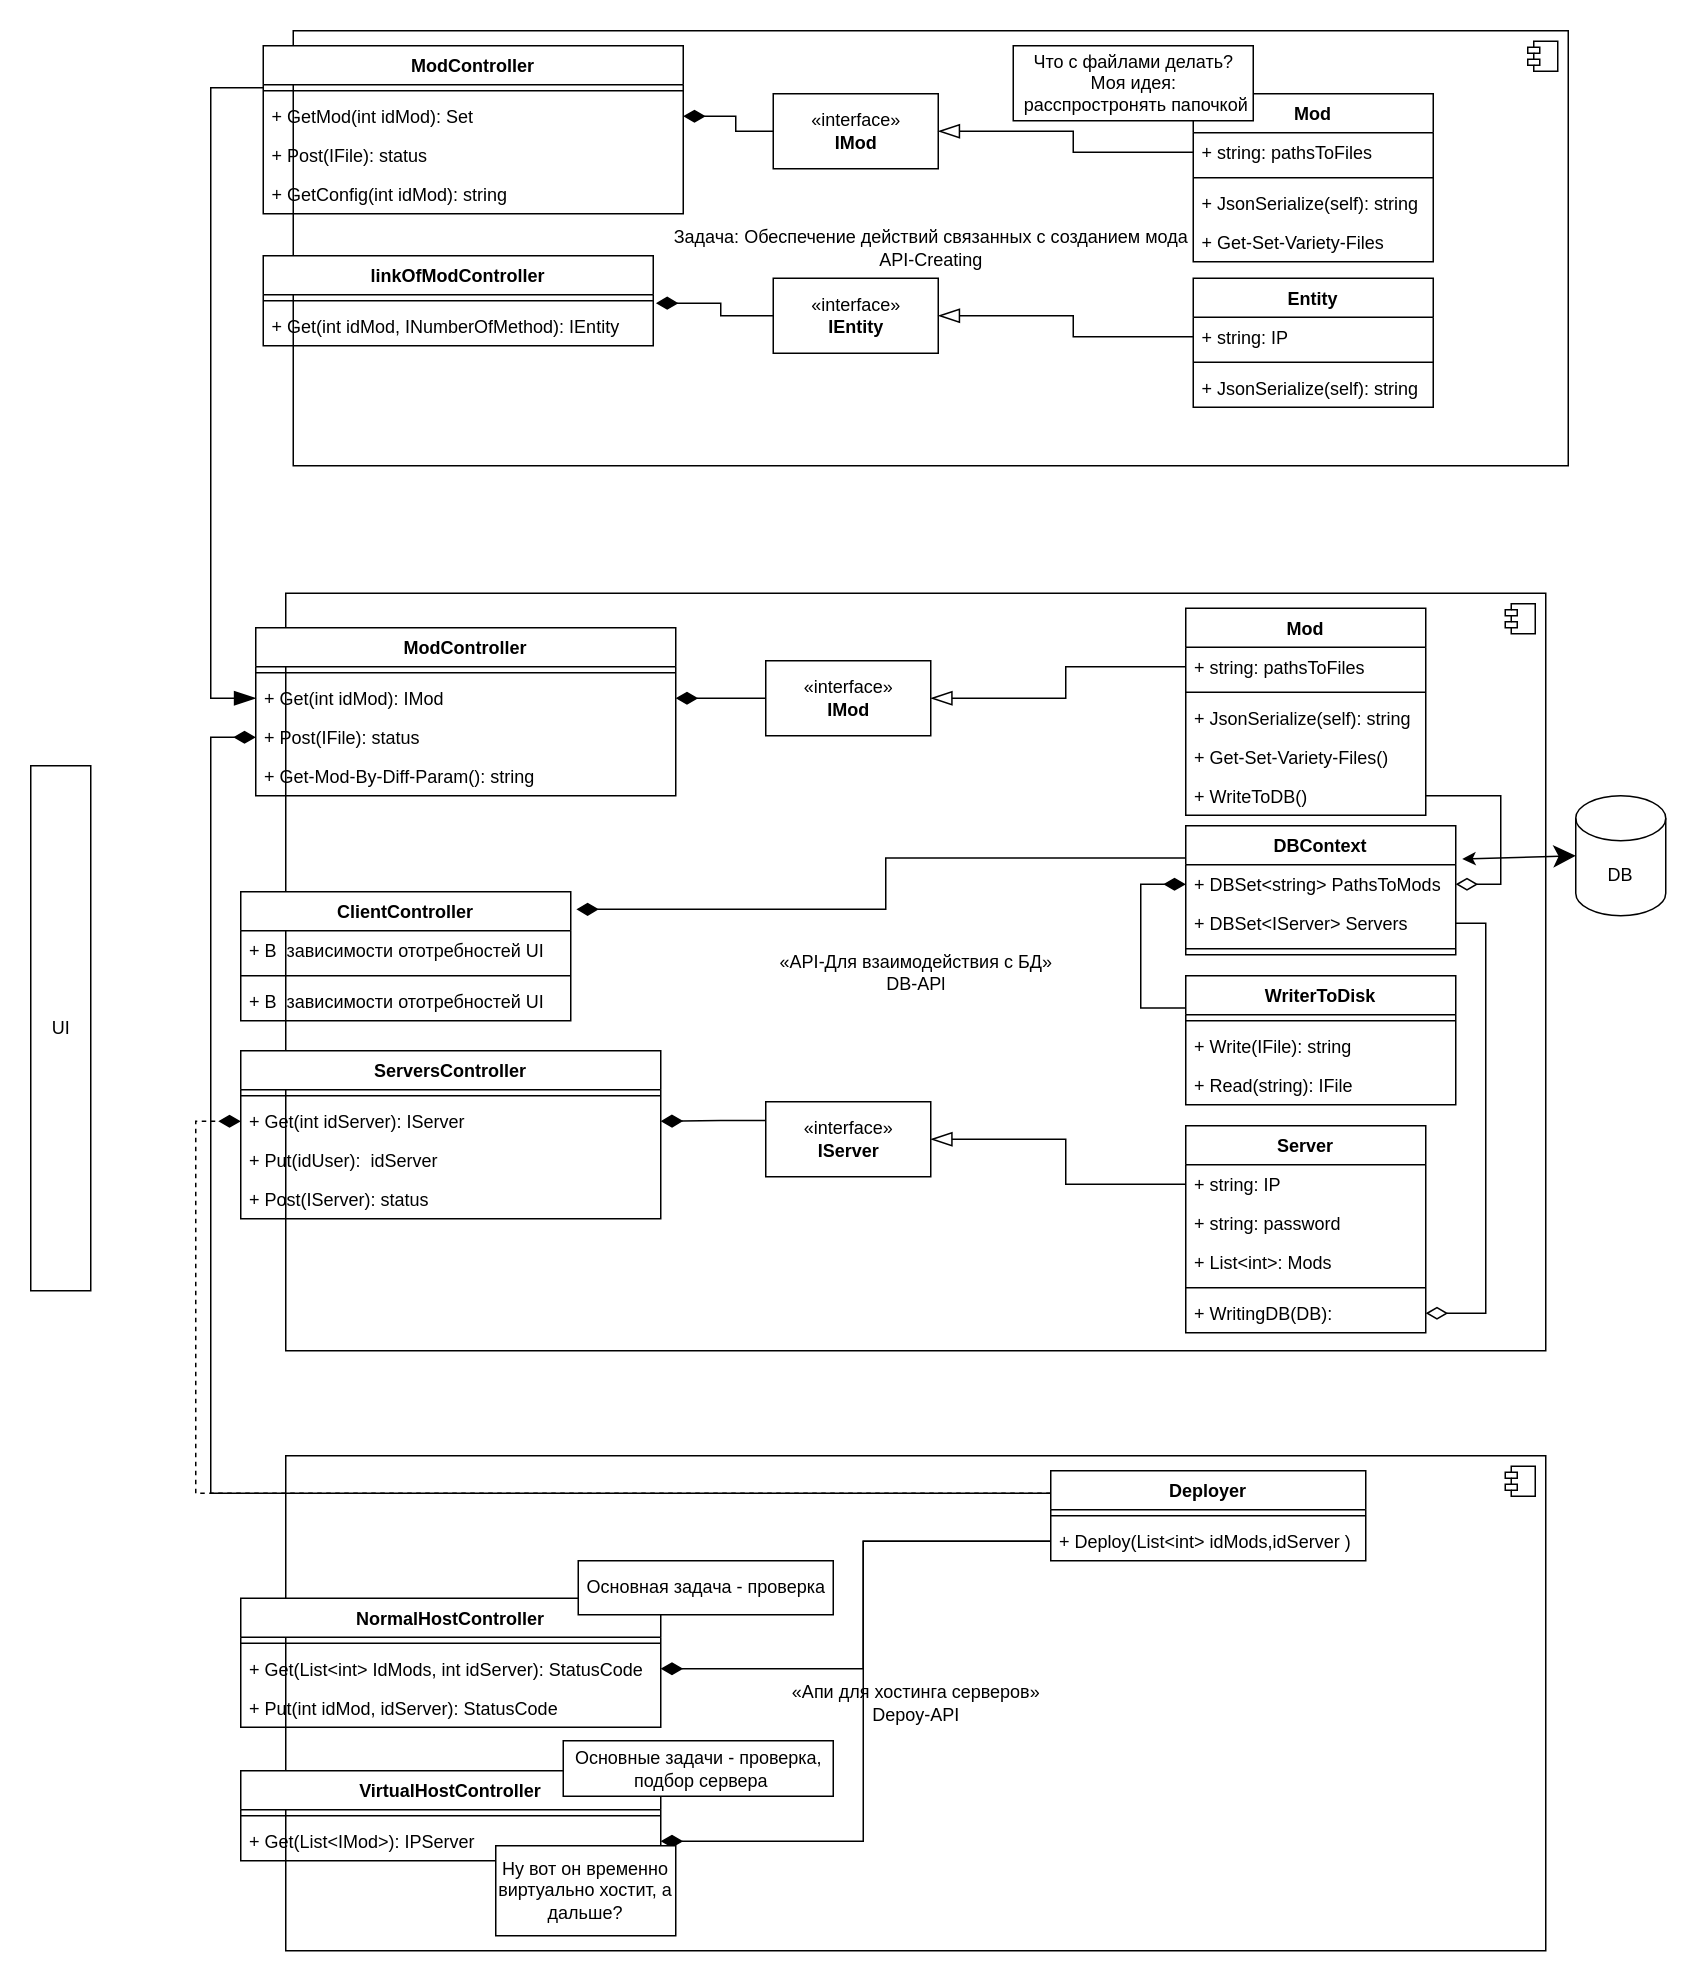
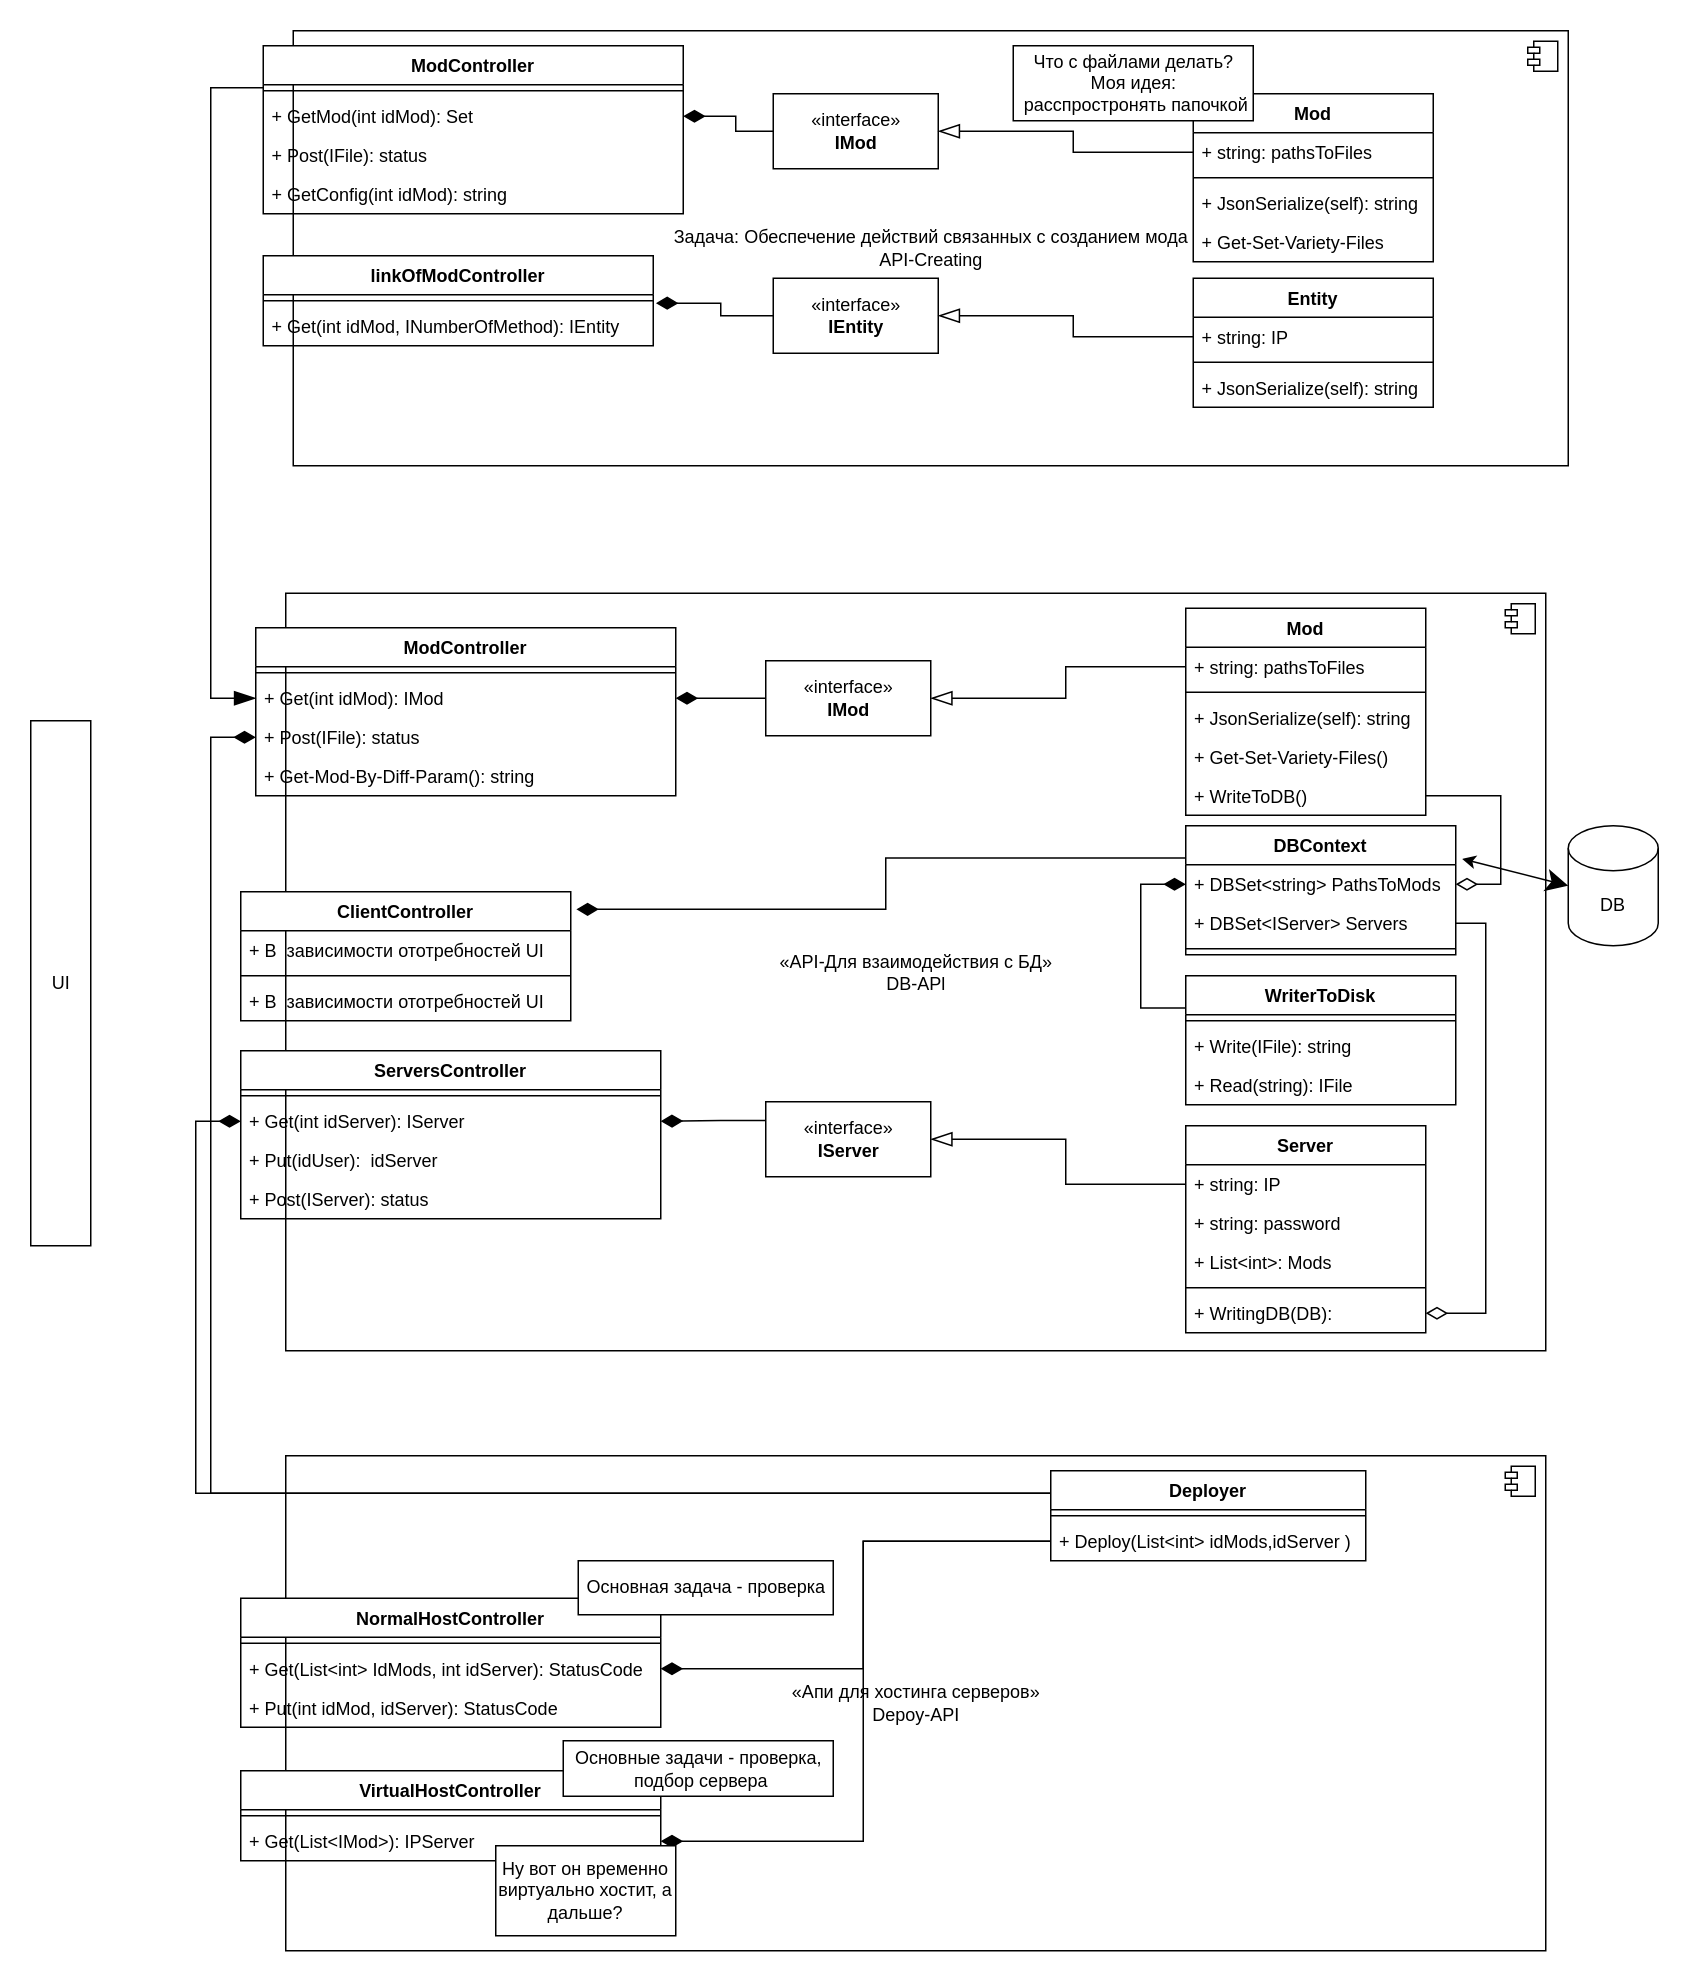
(1621, 856) -> (1613, 886)
(61, 1028) -> (61, 983)
(196, 1301) -> (196, 1301)
